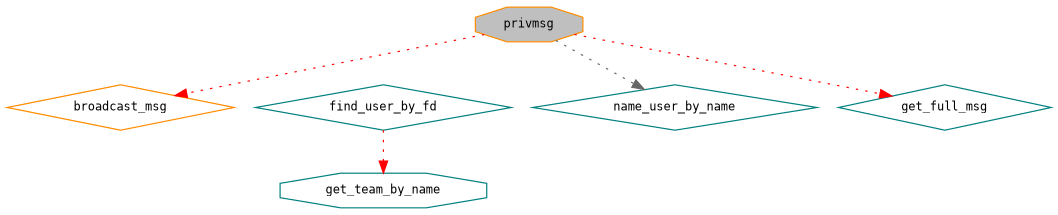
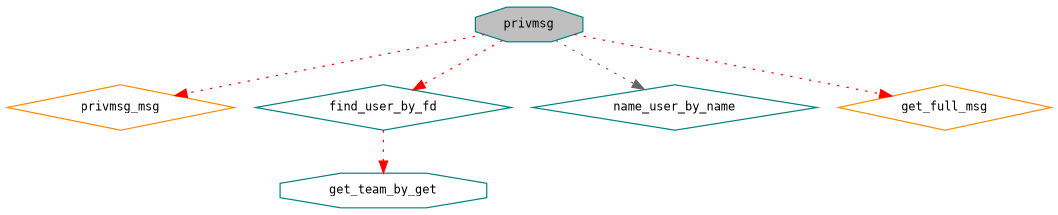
(529, 24) -> (529, 24)
none -> (463, 62)
(121, 108) -> (121, 108)
(945, 108) -> (945, 108)
(383, 191) -> (383, 191)
